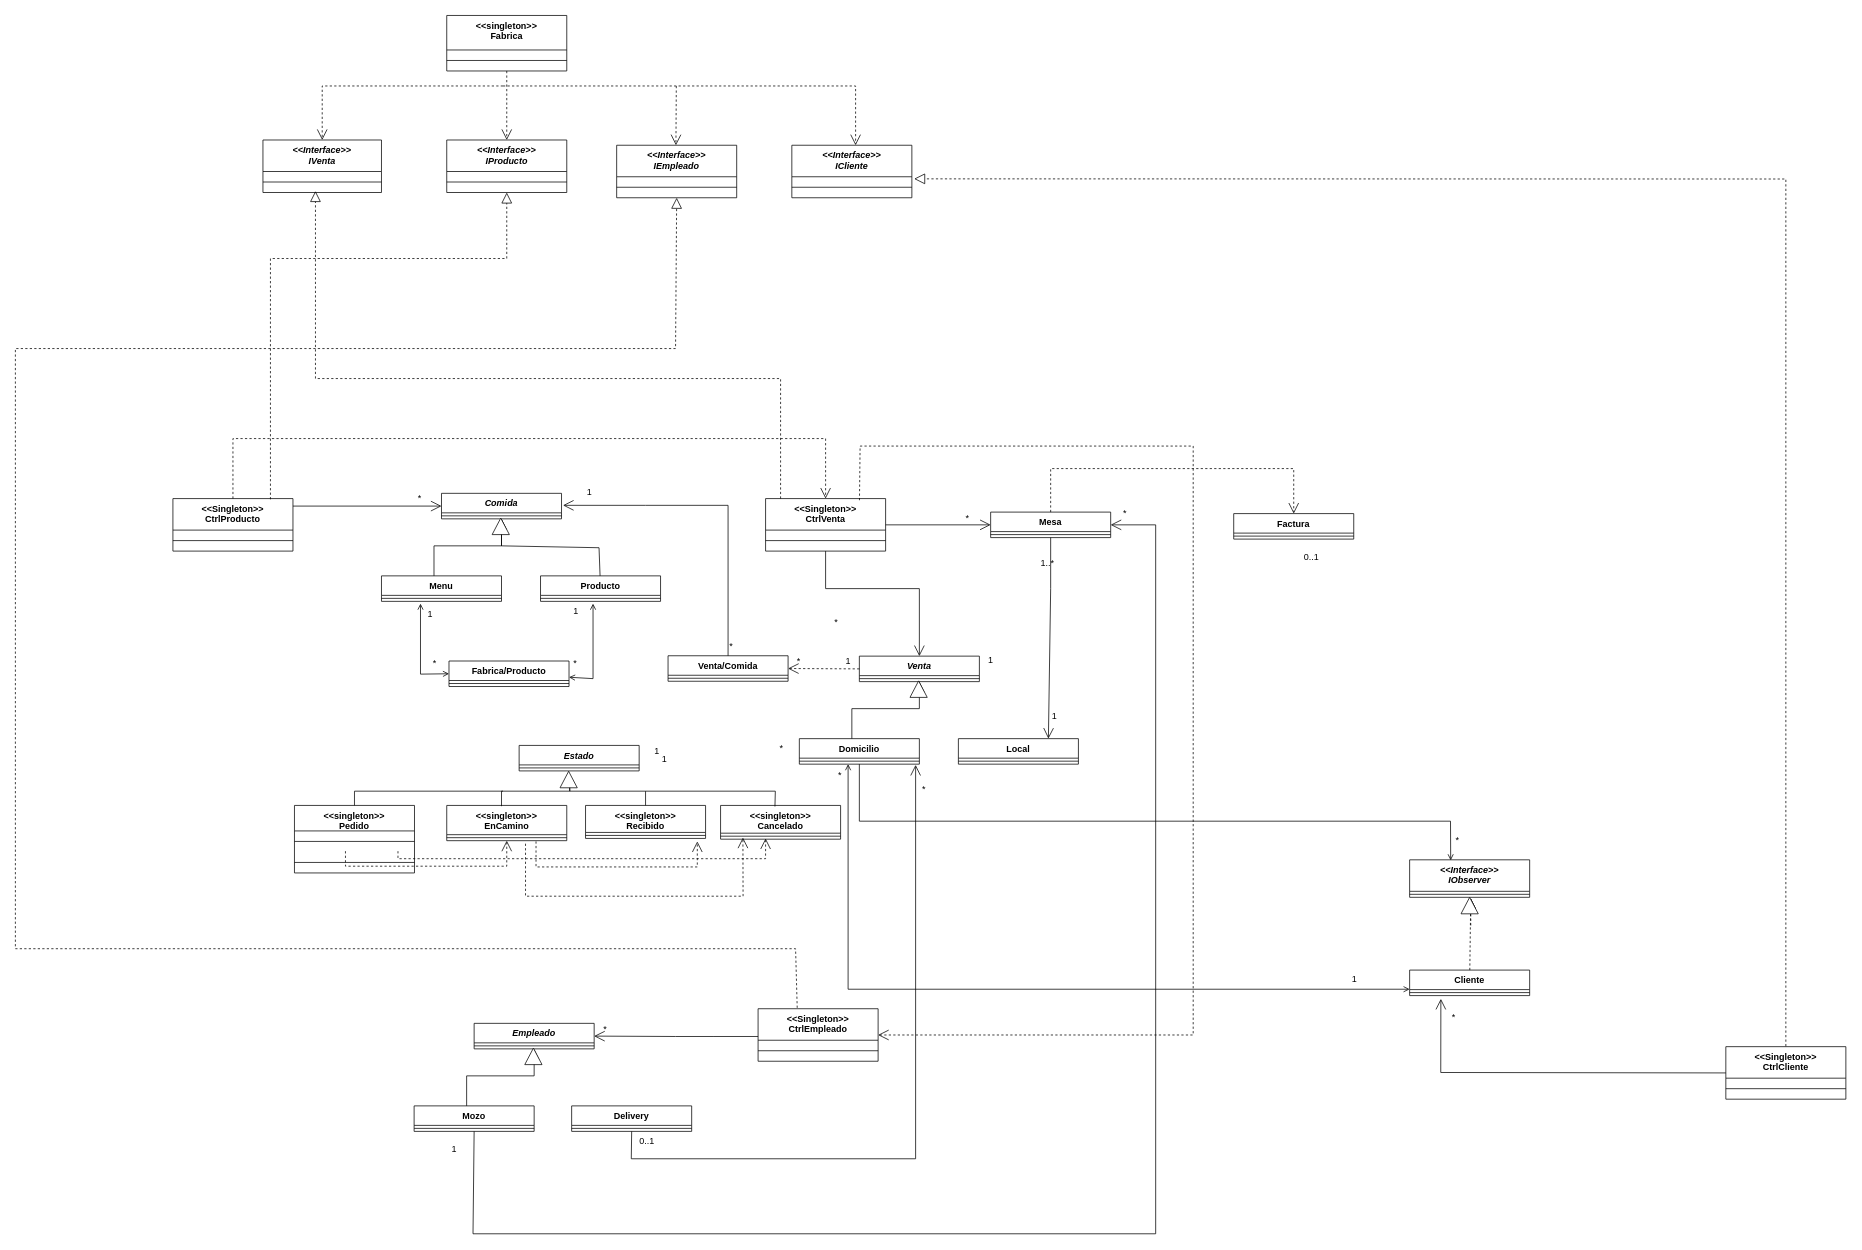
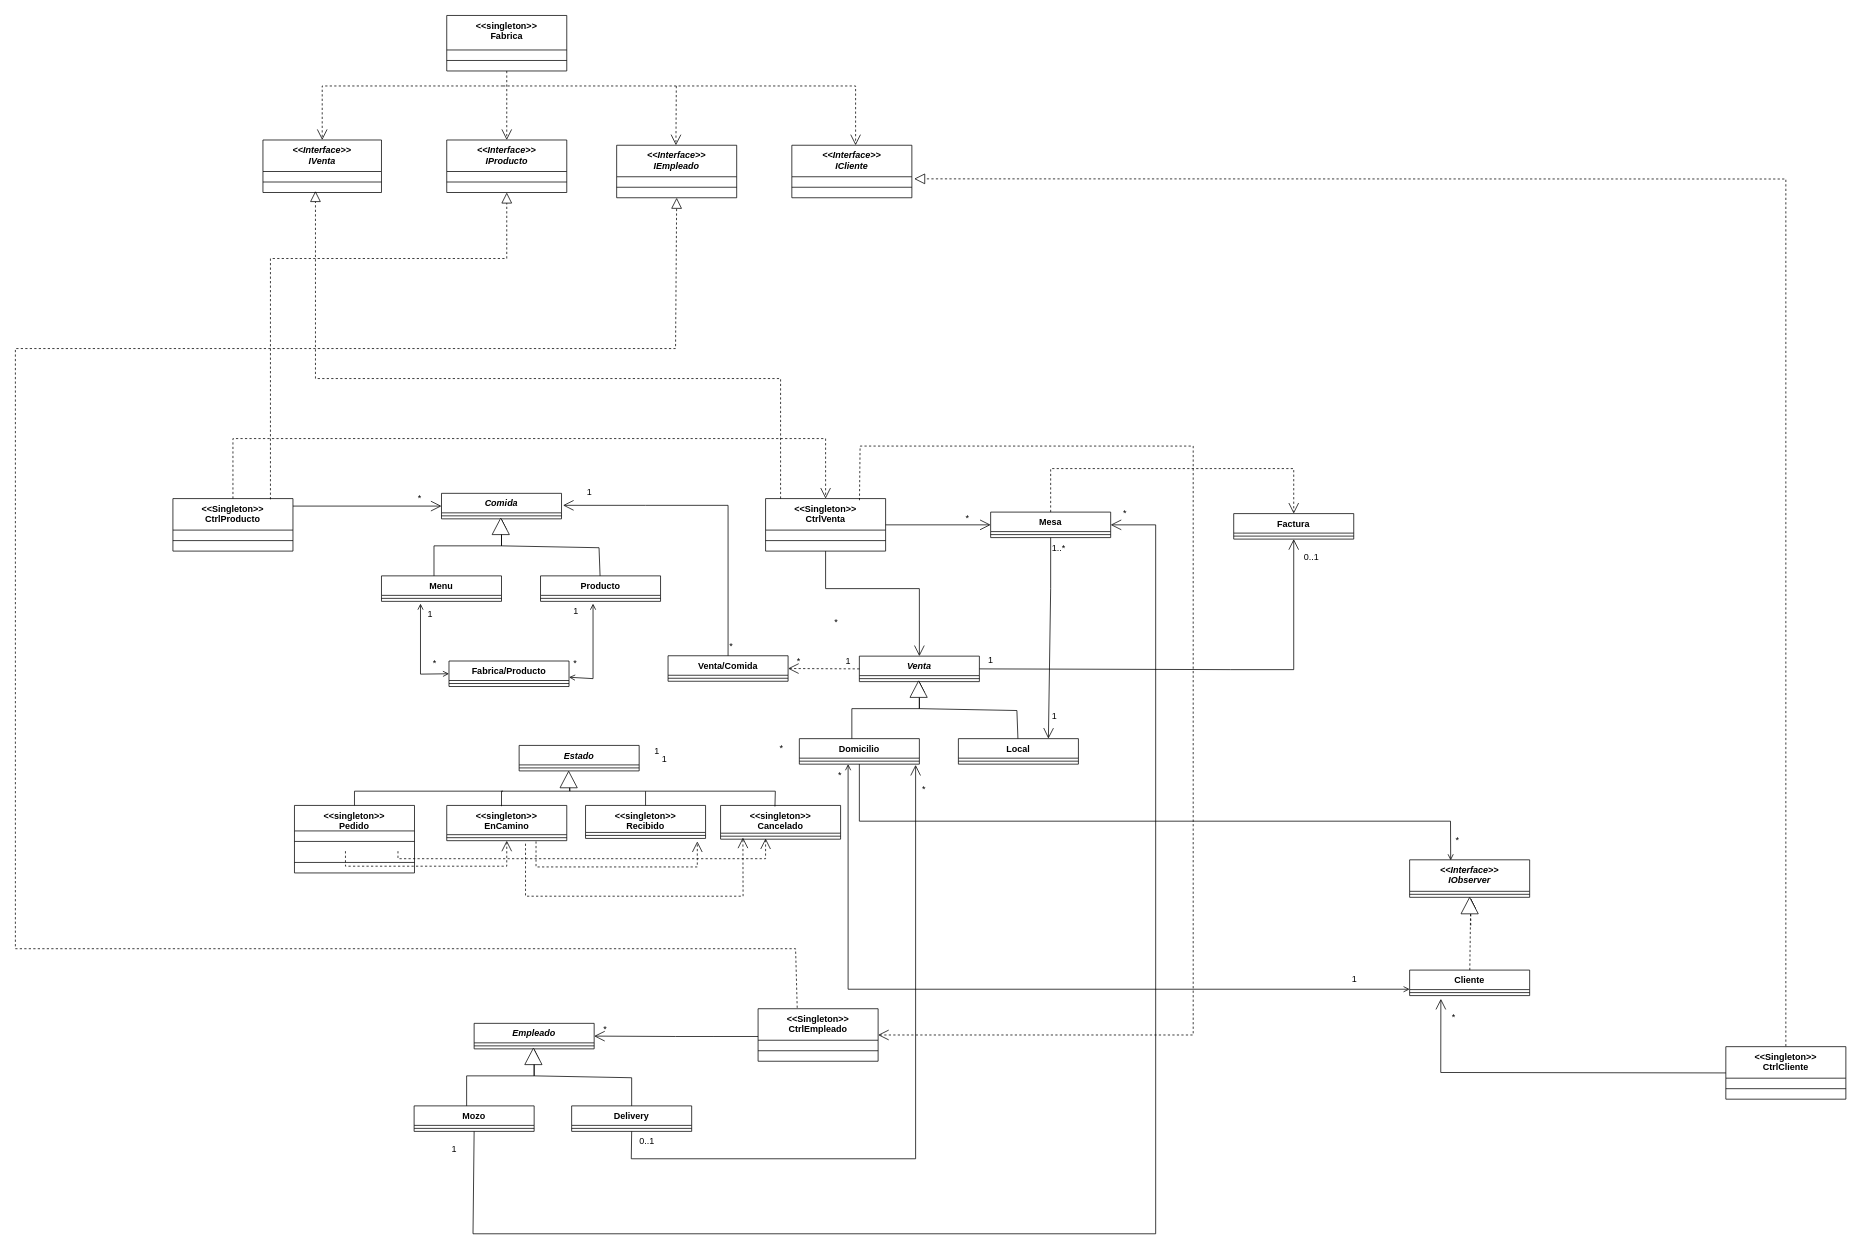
(1050, 563) -> (1062, 548)
none -> (1230, 669)
none -> (983, 710)
none -> (597, 1077)
